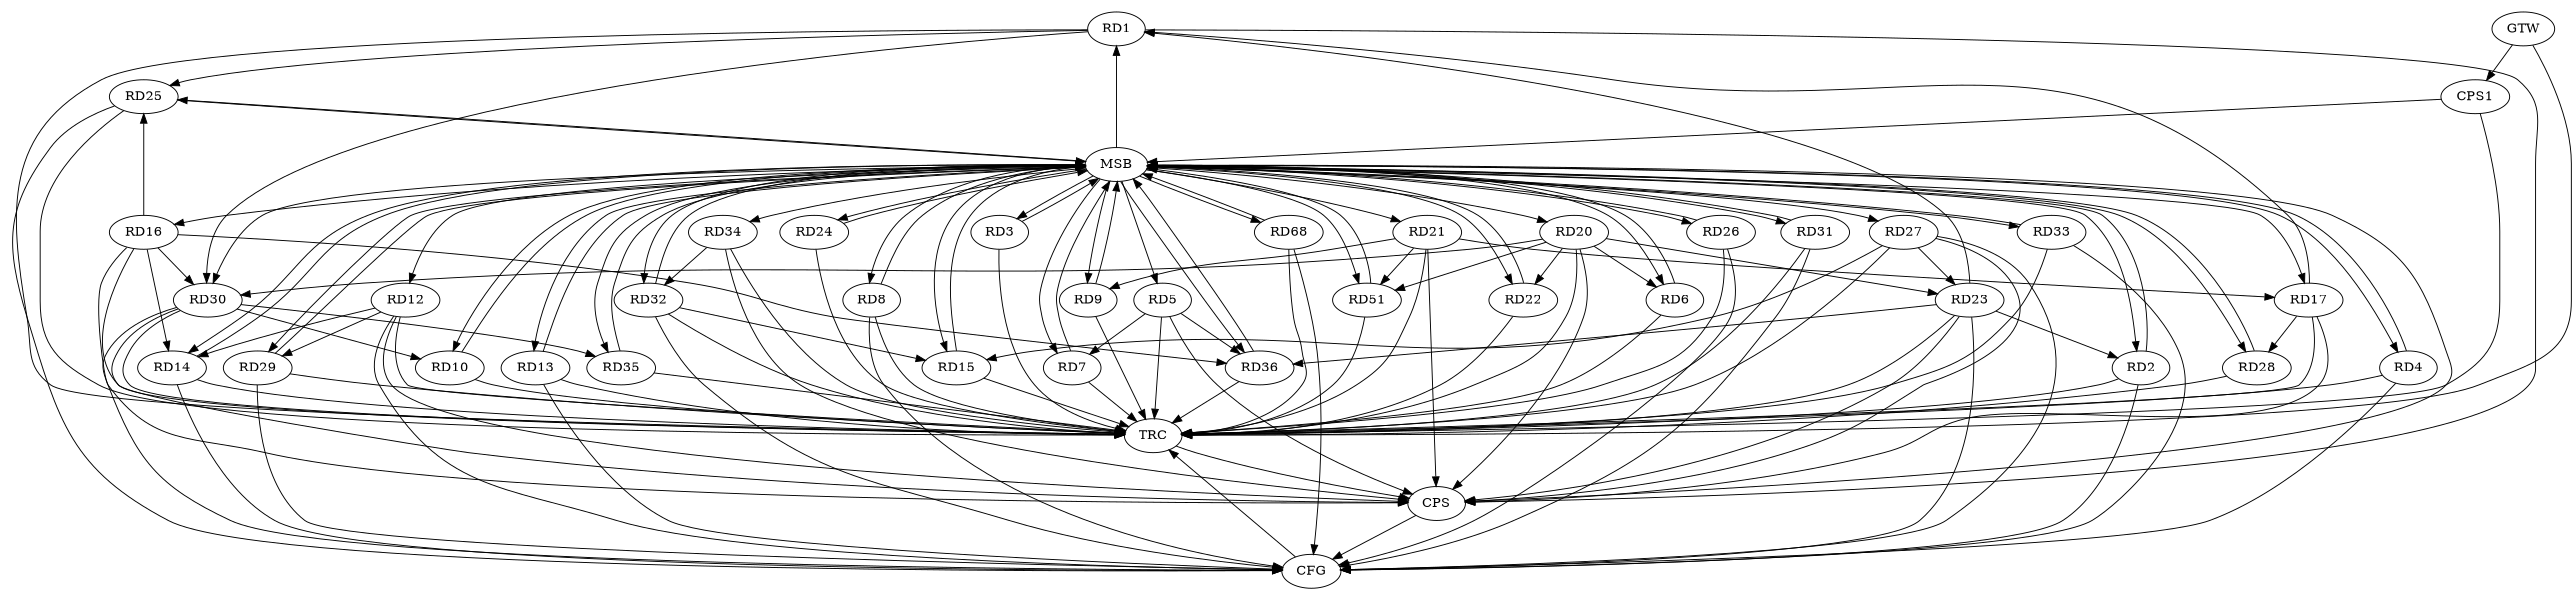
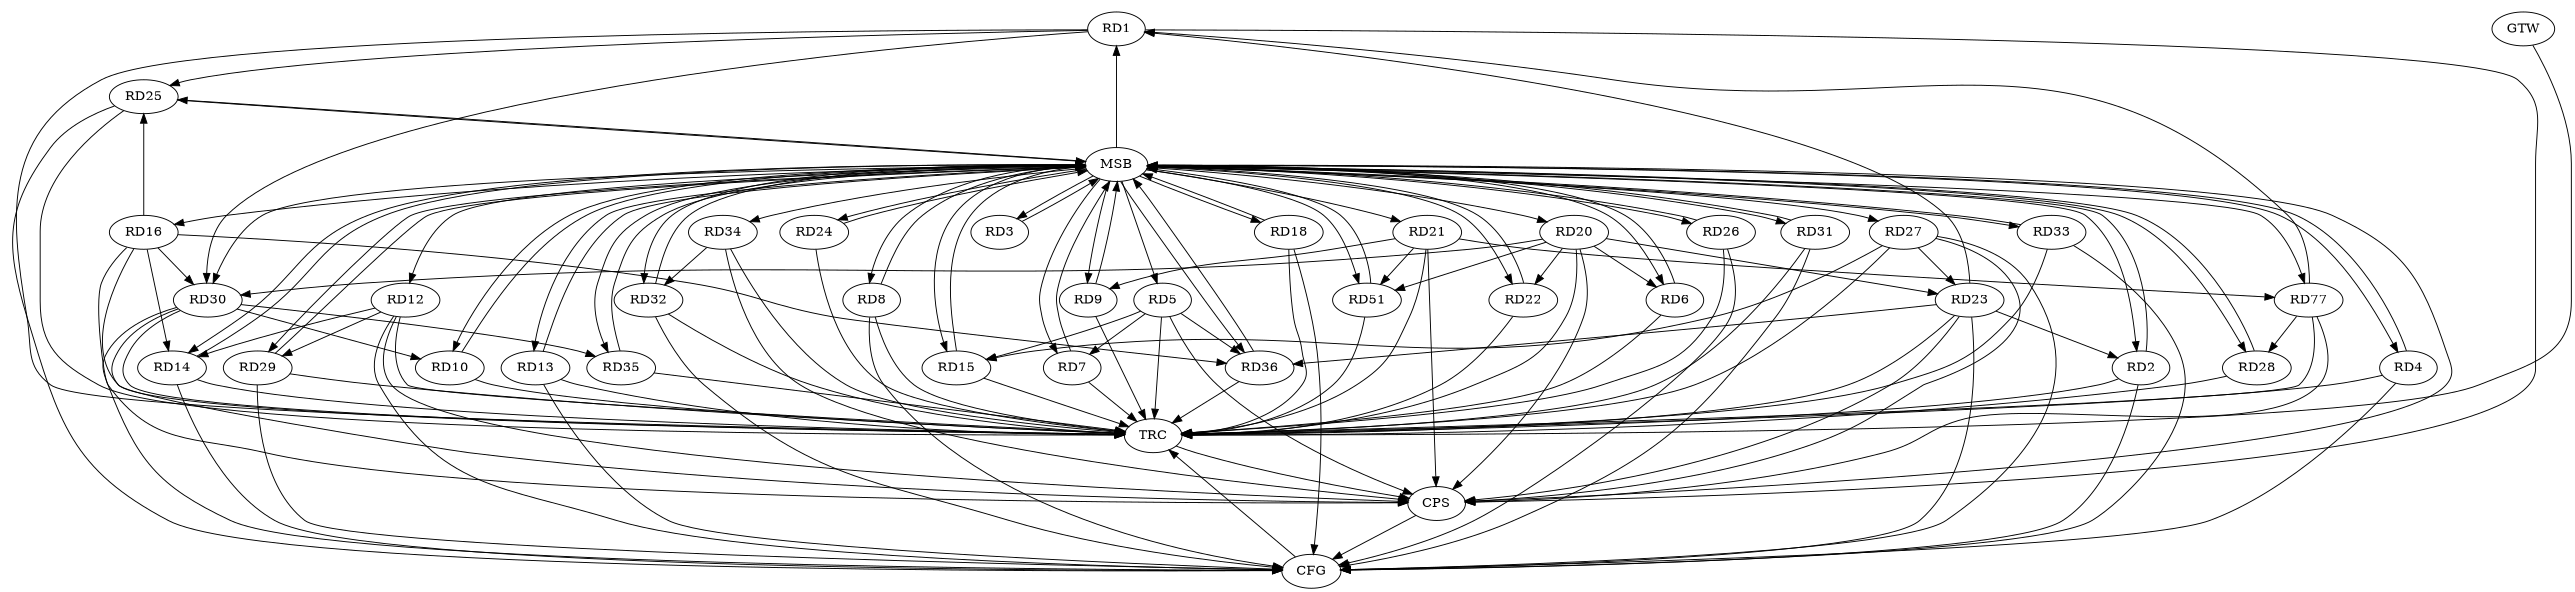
(2475, 97) -> none
(1289, 232) -> (1289, 232)
(2309, 300) -> (2309, 300)
(798, 333) -> (1072, 335)
(1021, 365) -> none
